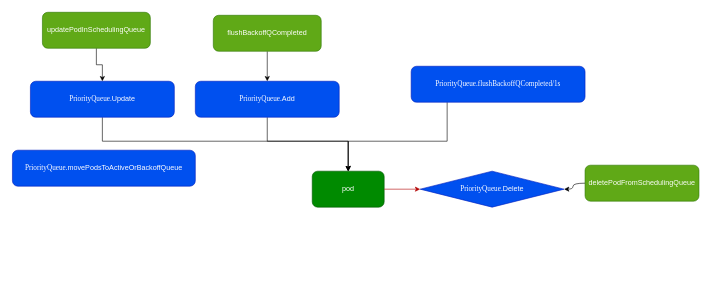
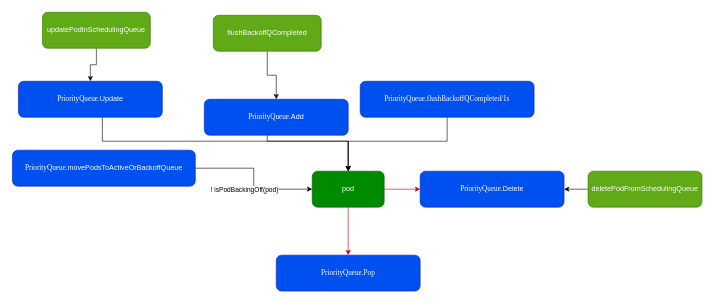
(498, 84) -> (447, 99)
(102, 99) -> (90, 99)
(267, 99) -> (276, 117)
(642, 183) -> (645, 189)
none -> (264, 189)
(492, 189) -> (492, 189)
none -> (348, 249)
none -> (348, 273)
